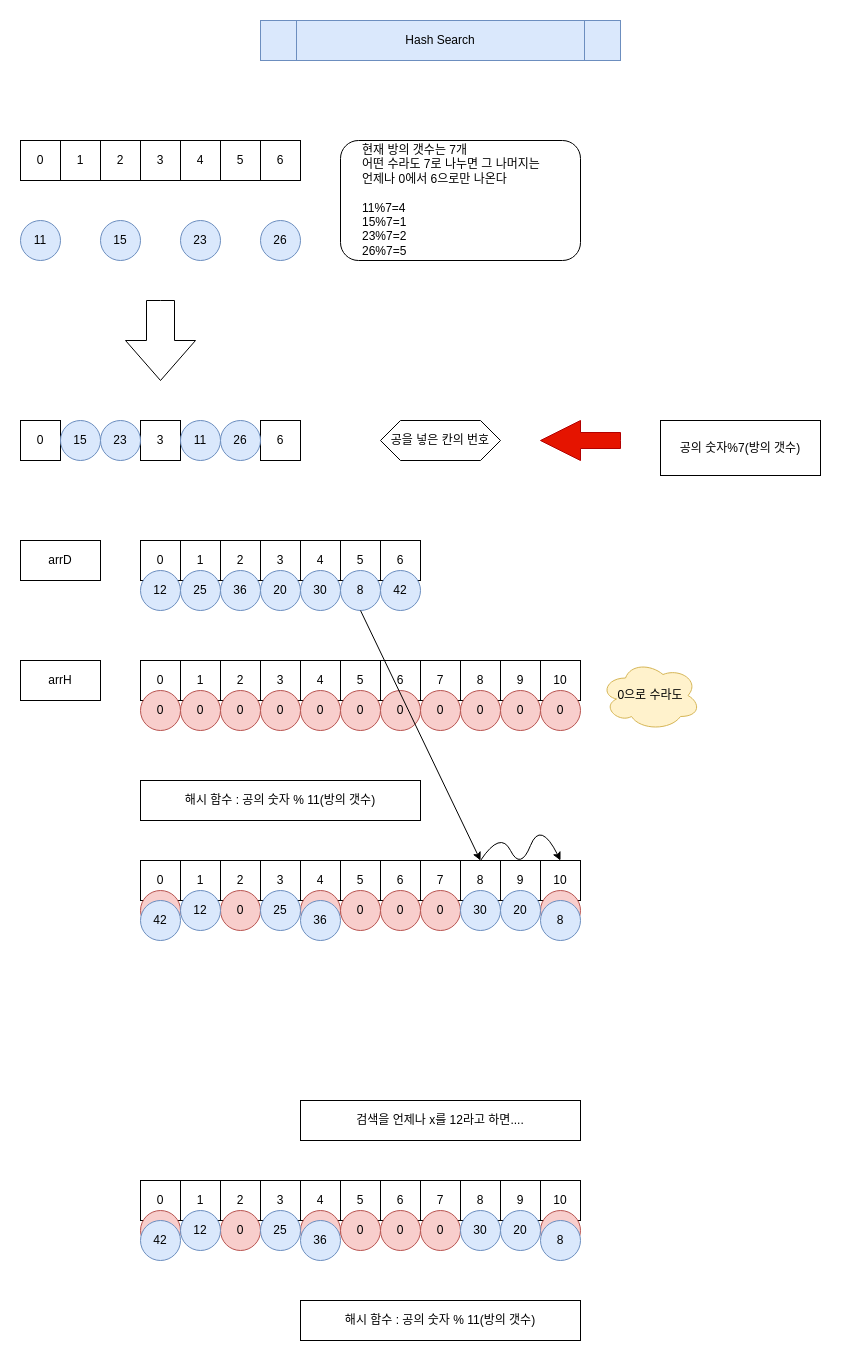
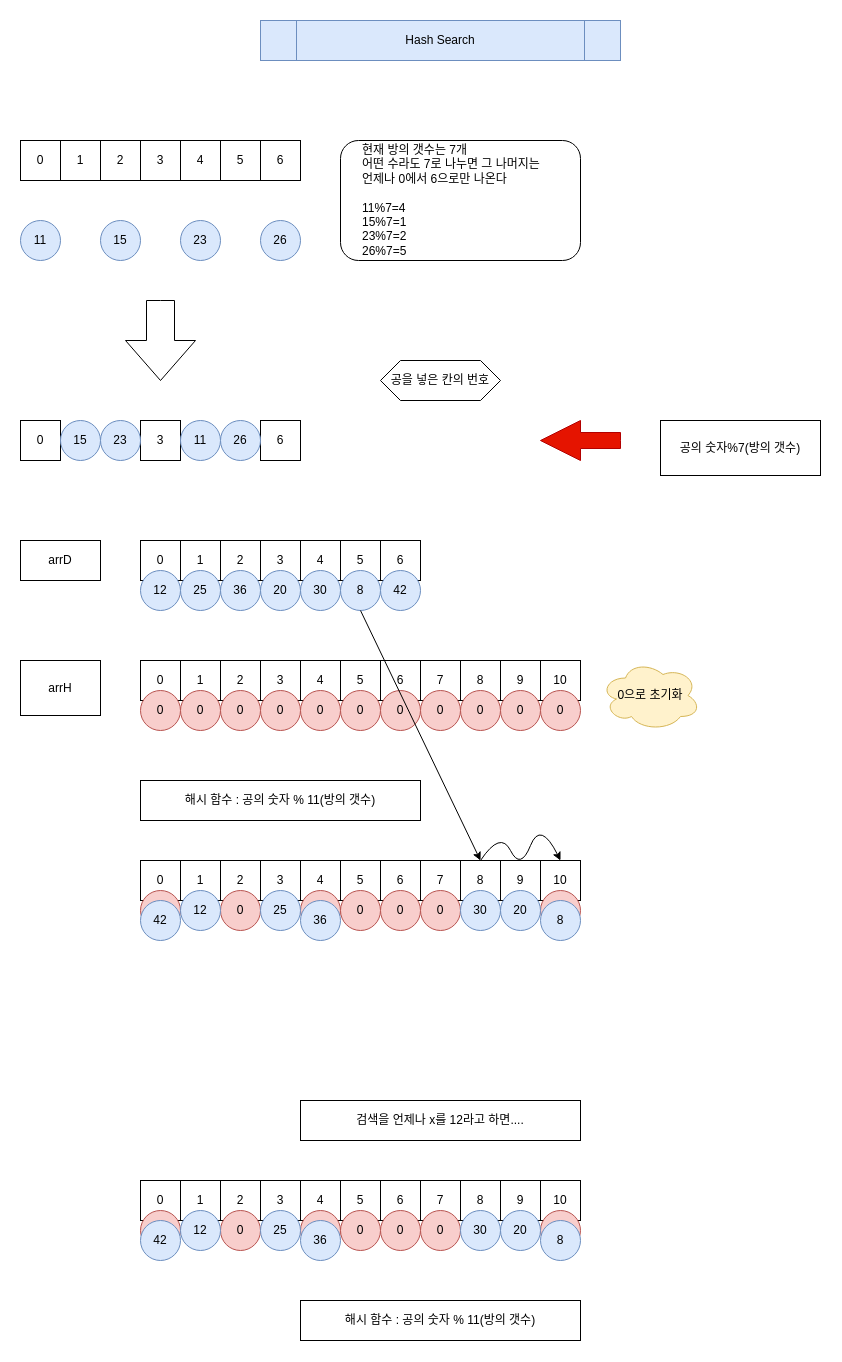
(441, 441) -> (441, 381)
(61, 681) -> (61, 688)
(651, 696) -> (651, 696)
